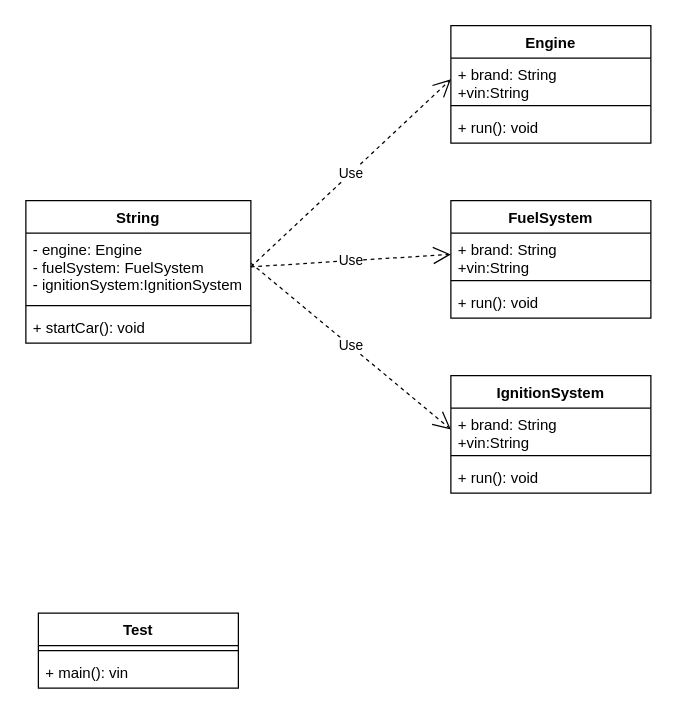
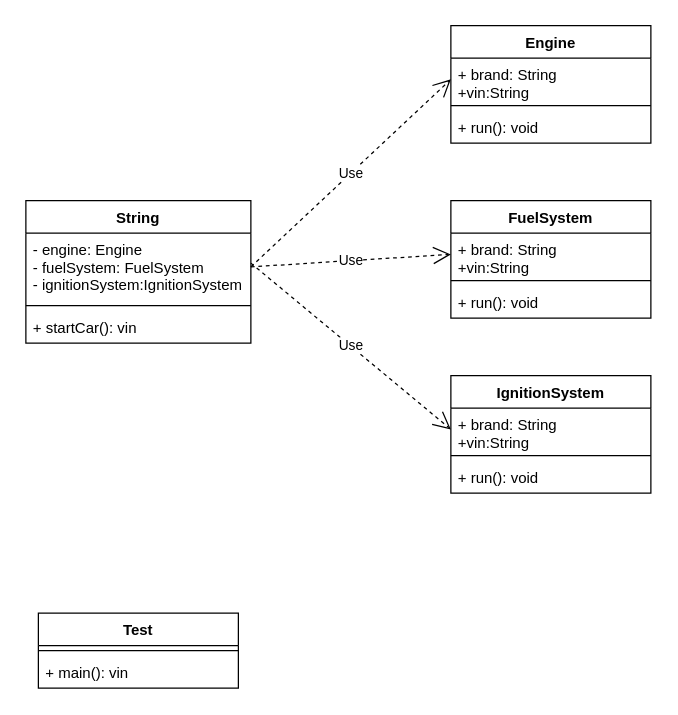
(100, 328) -> (96, 328)
